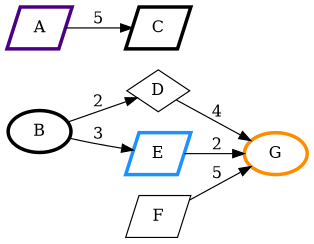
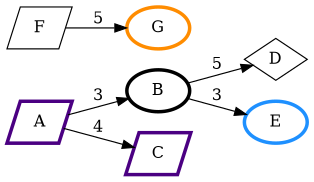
(99, 19) -> (99, 127)
(158, 28) -> (158, 154)
(99, 102) -> (218, 65)
none -> (93, 108)
(208, 117) -> none
(158, 154) -> (276, 122)
(208, 154) -> none
